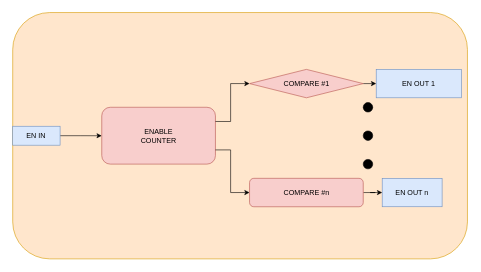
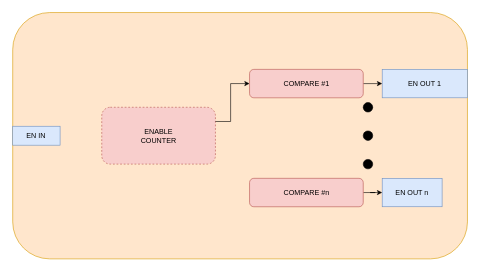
(307, 84) -> (307, 84)
(419, 84) -> (425, 84)
(96, 136) -> none
(159, 136) -> (159, 136)
(231, 178) -> none
